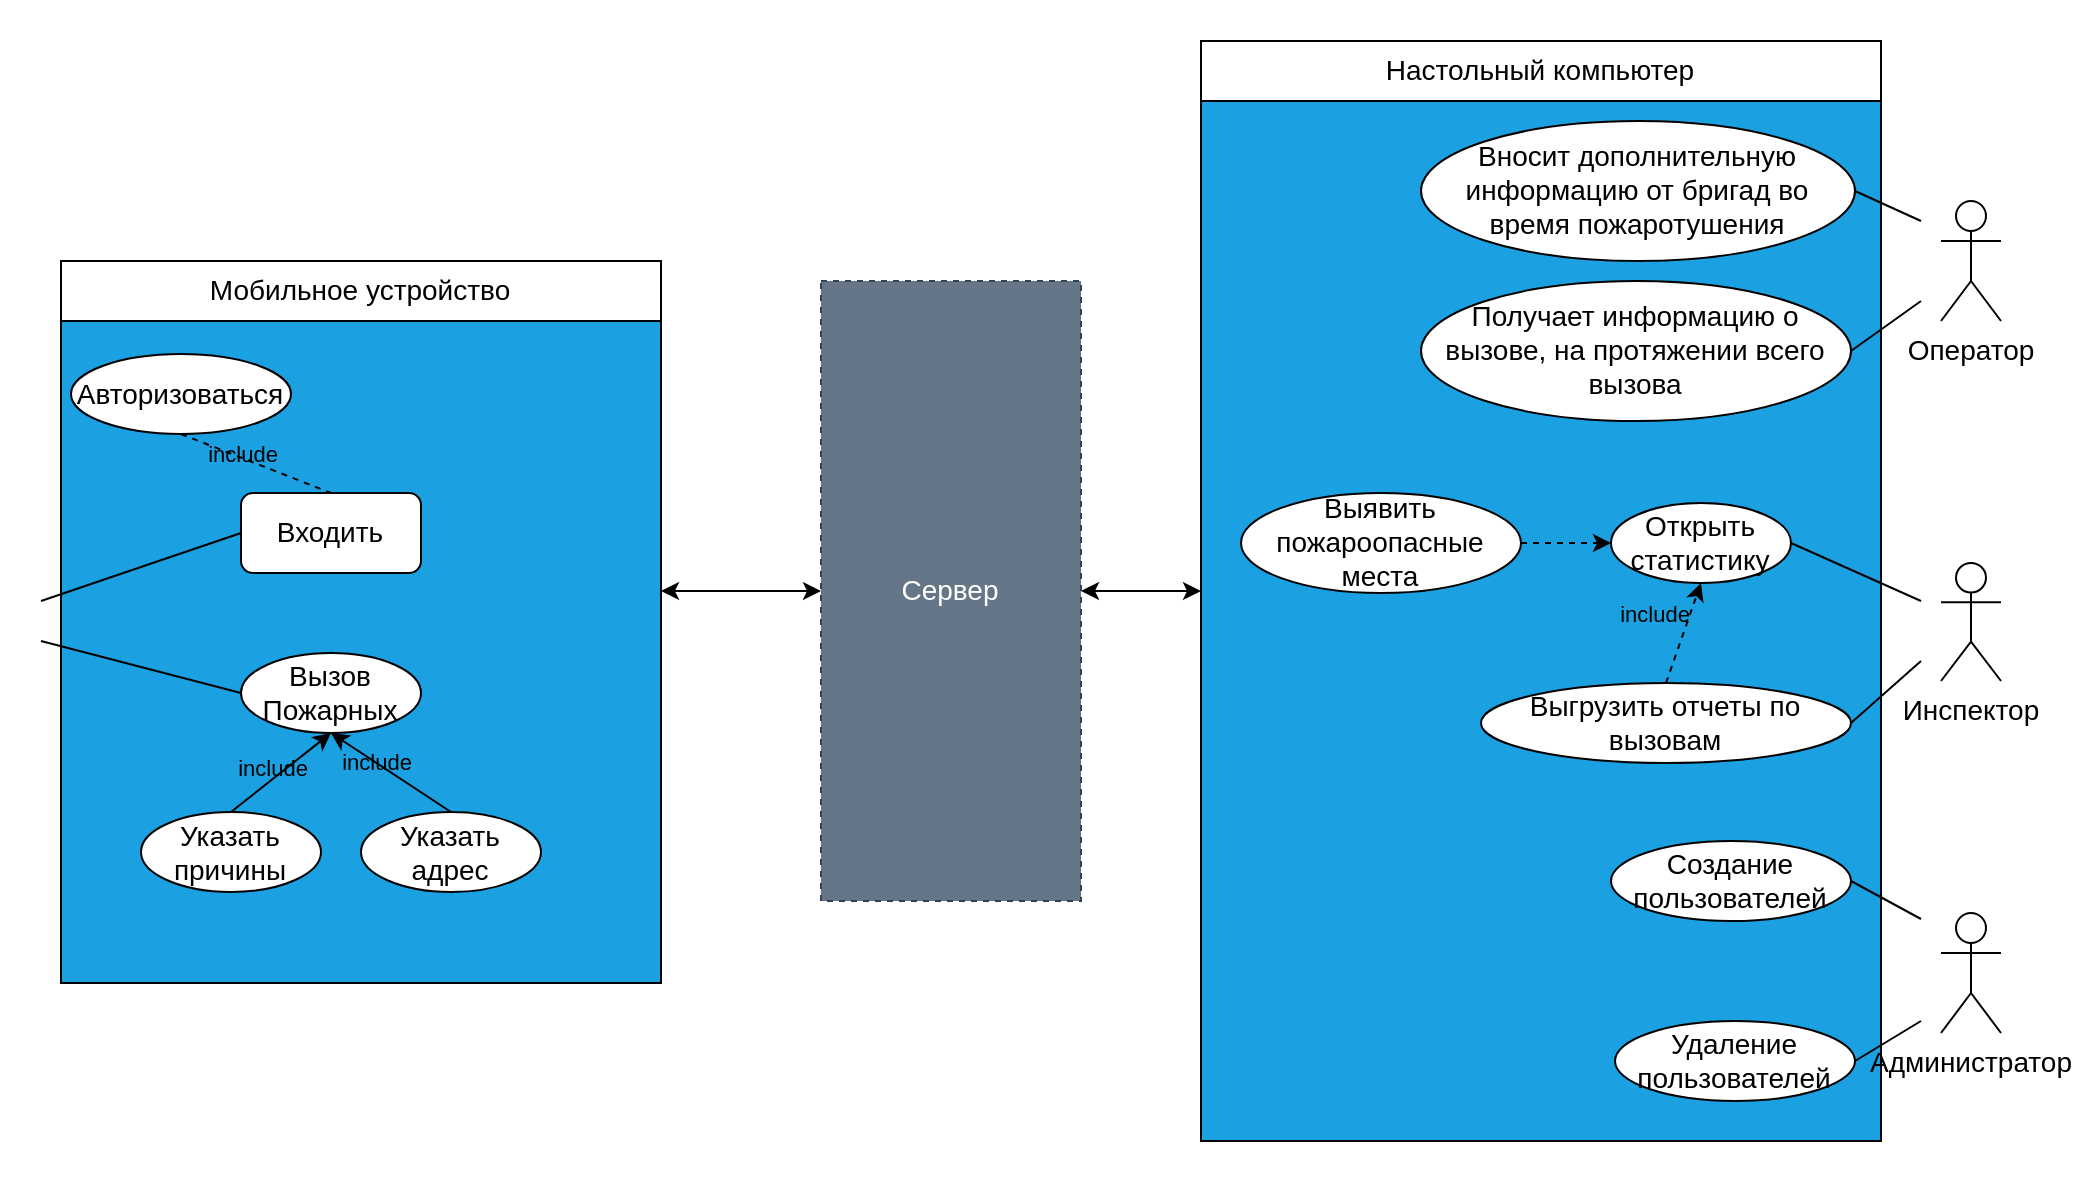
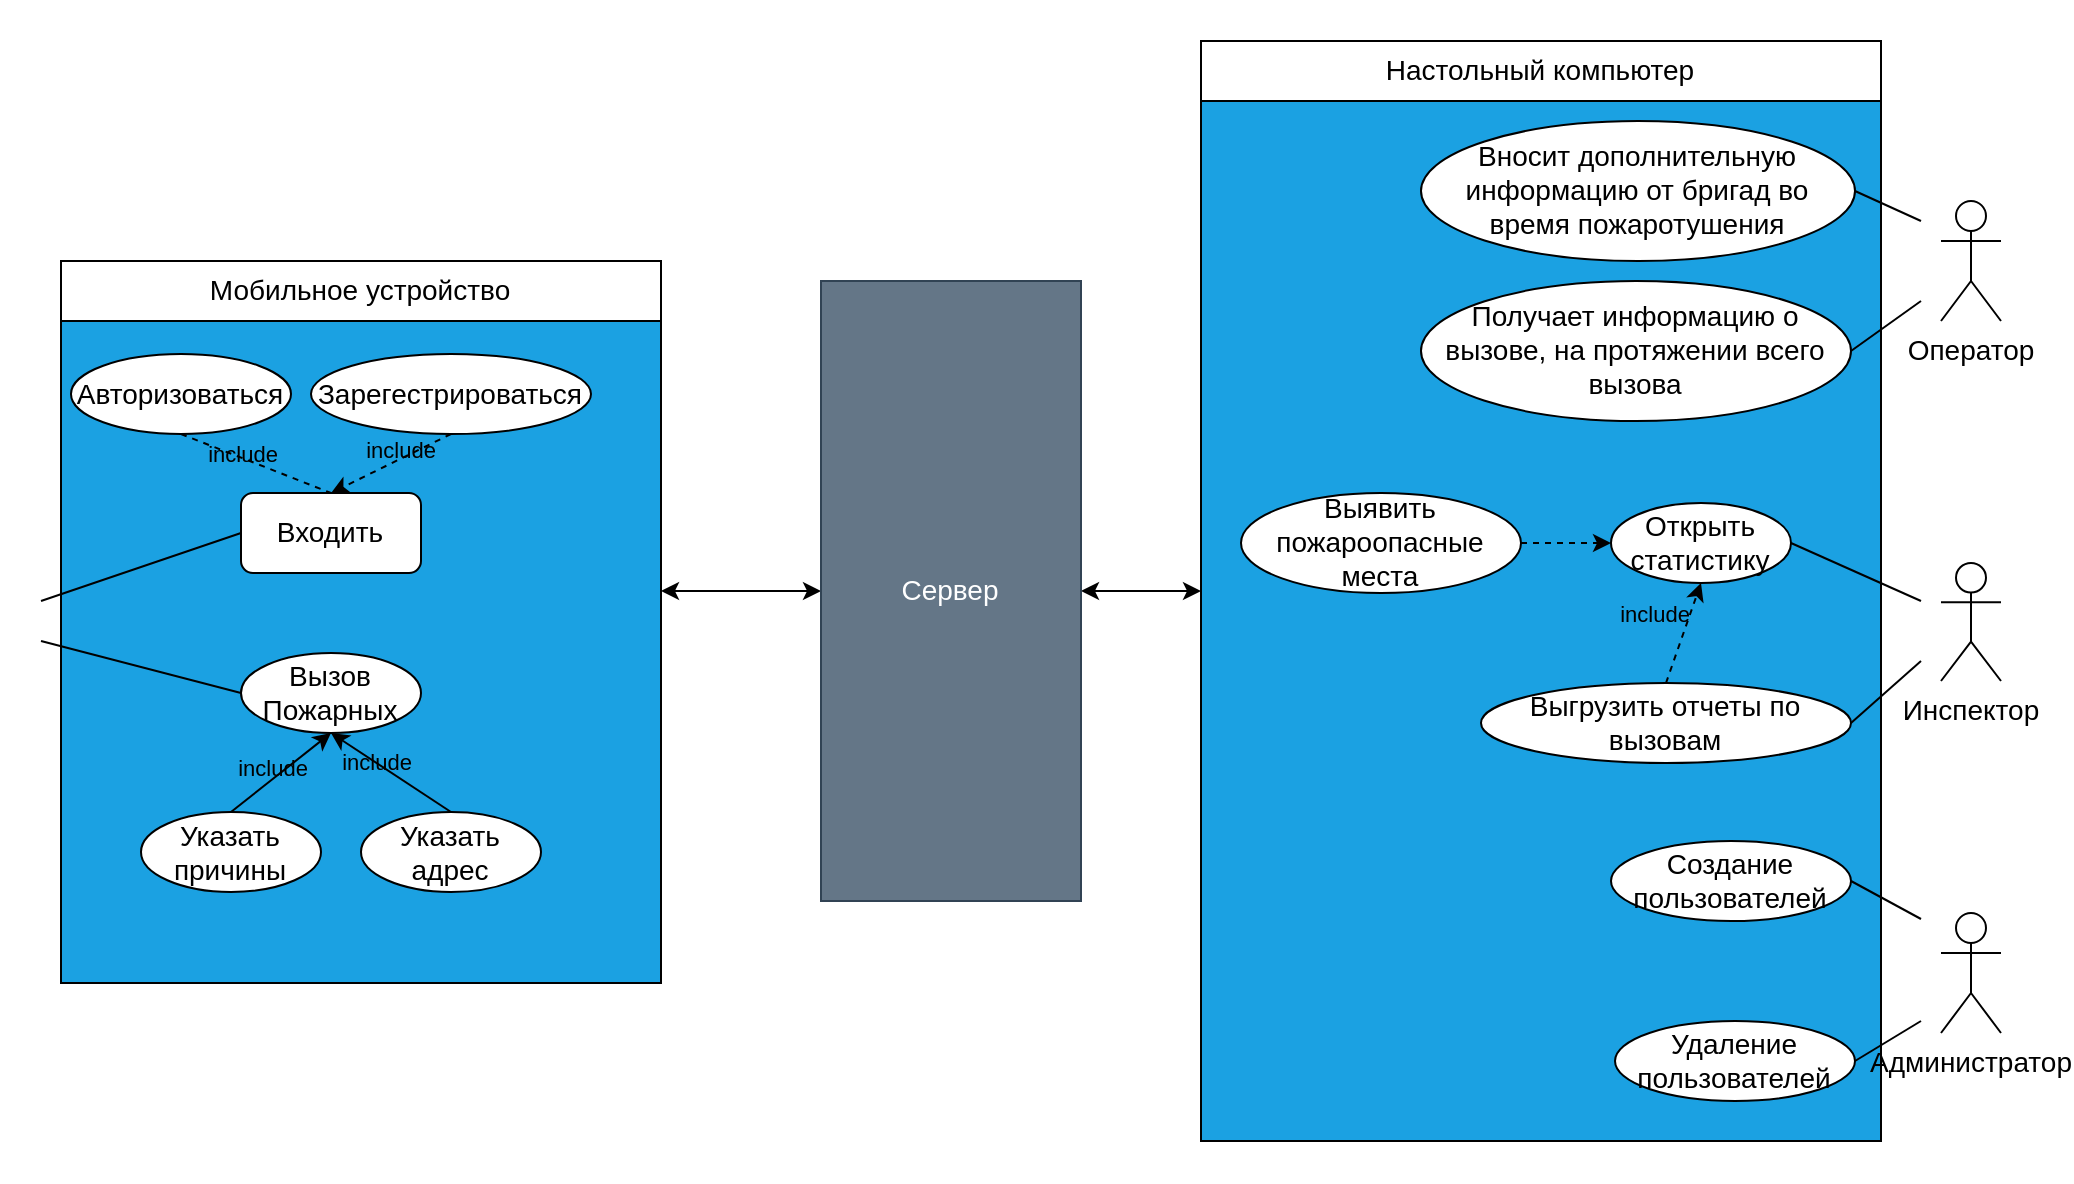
none -> (451, 394)
none -> (397, 461)
(951, 591) -> (951, 591)
